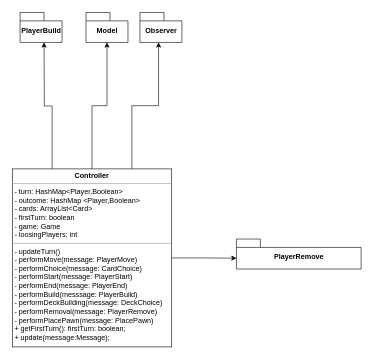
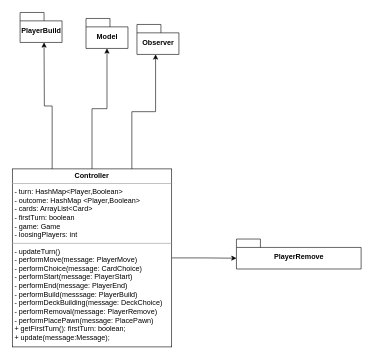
(107, 27) -> (107, 33)
(161, 27) -> (158, 39)
